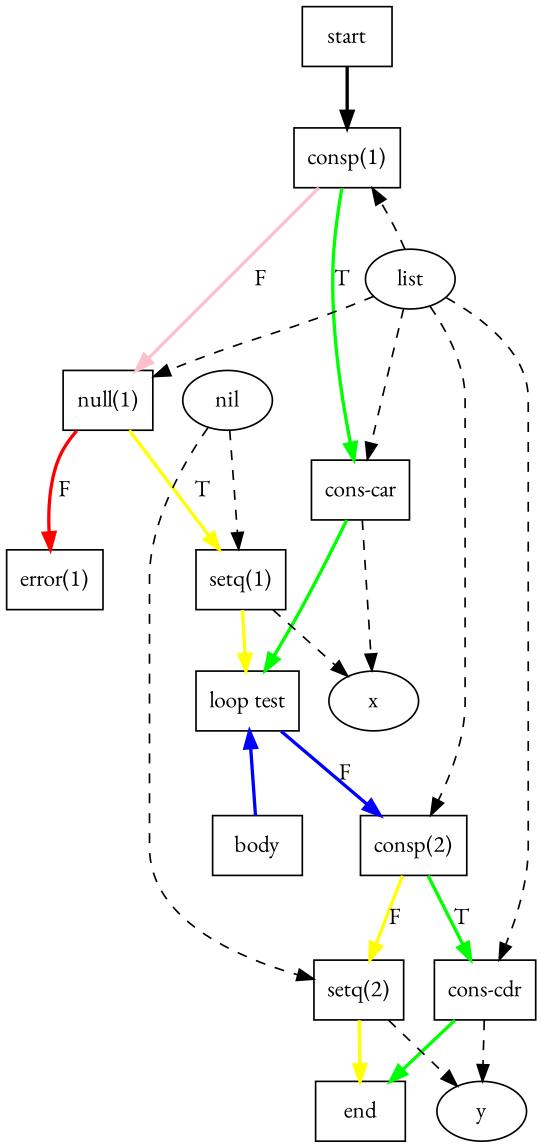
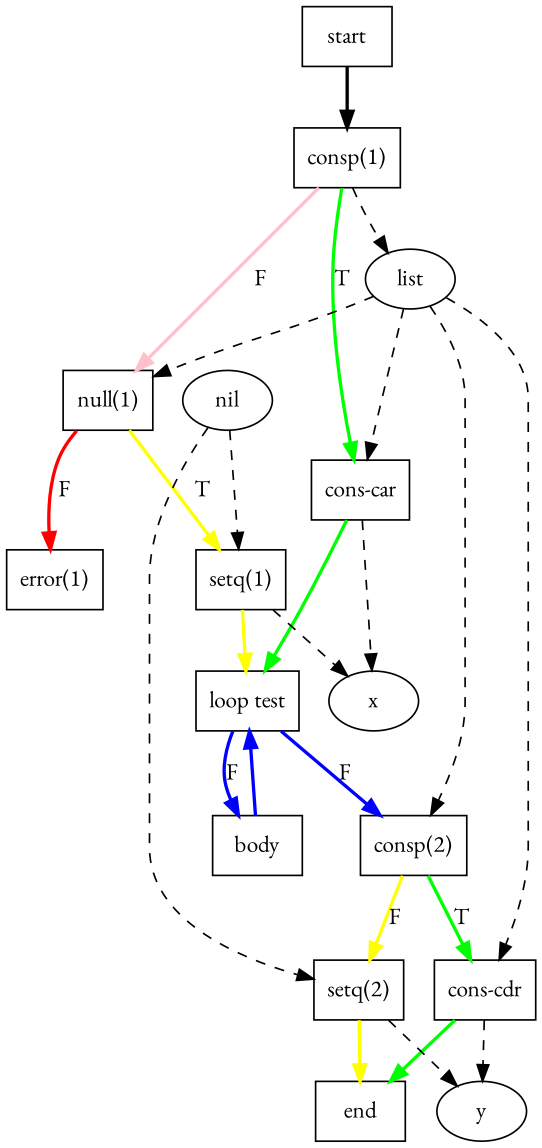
(394, 225) -> (365, 214)
none -> (224, 766)
